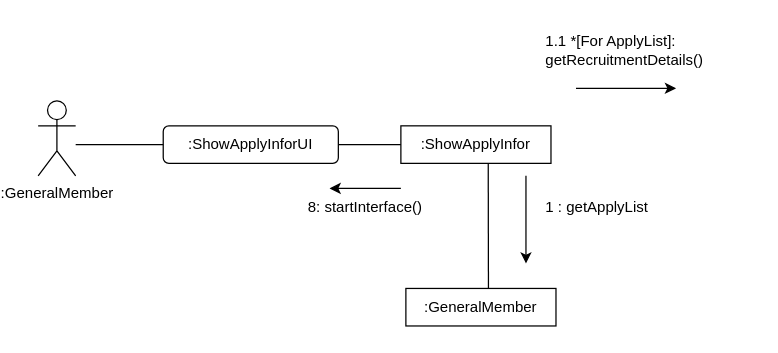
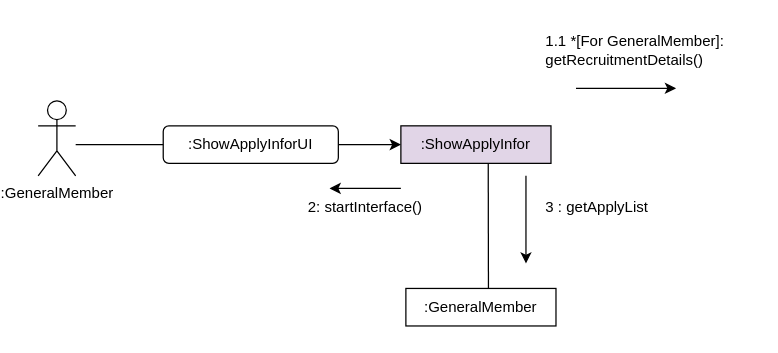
(646, 51) -> (646, 51)
(394, 144) -> (391, 144)
(476, 144) -> (476, 144)
(371, 207) -> (371, 207)
(602, 207) -> (602, 207)
